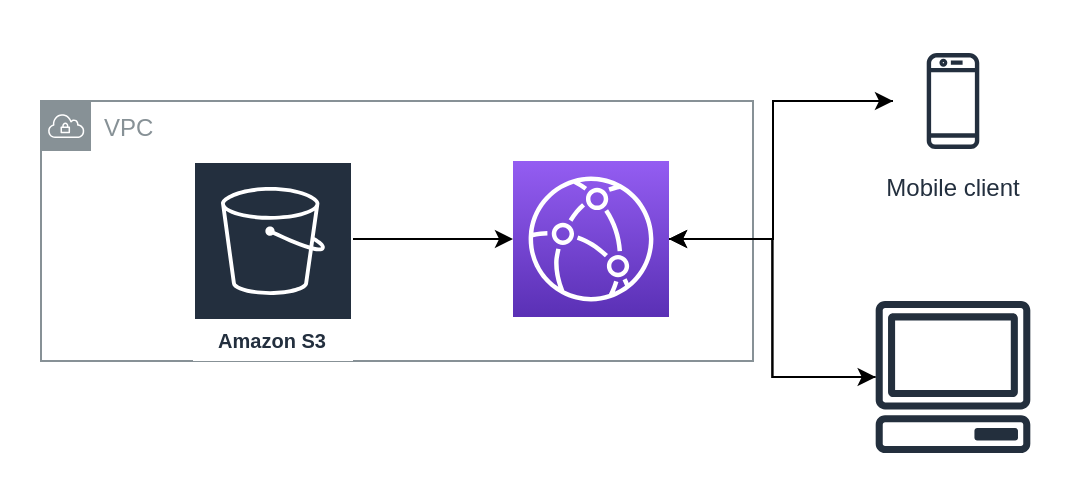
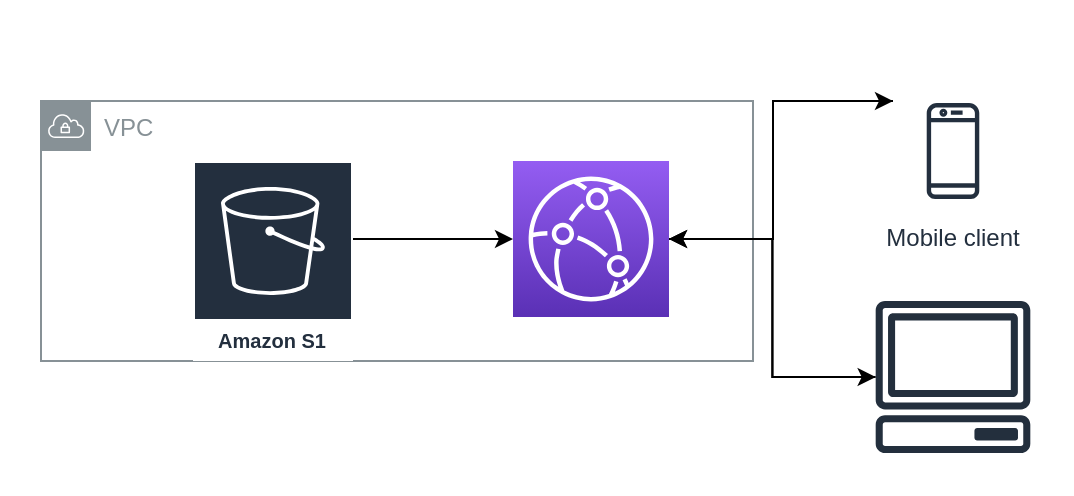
(953, 101) -> (953, 151)
(273, 341) -> (273, 341)
